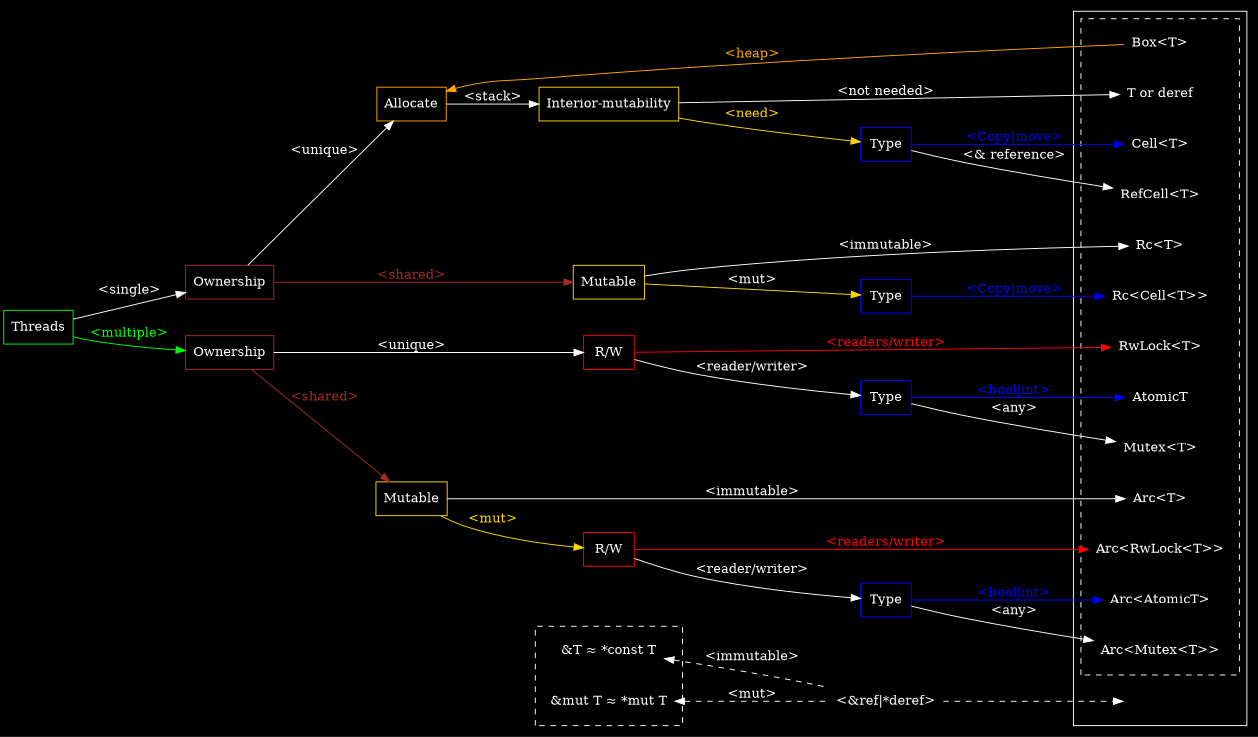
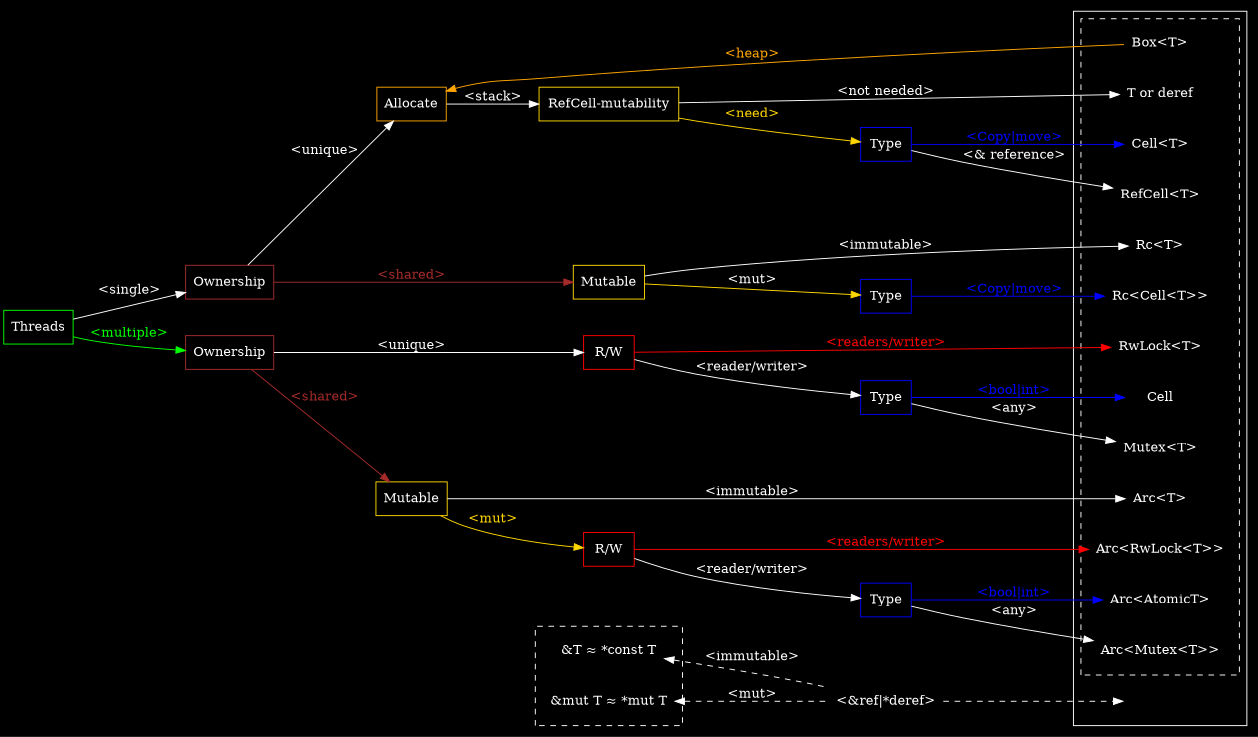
(609, 104) -> (609, 104)
(1160, 398) -> (1160, 398)
